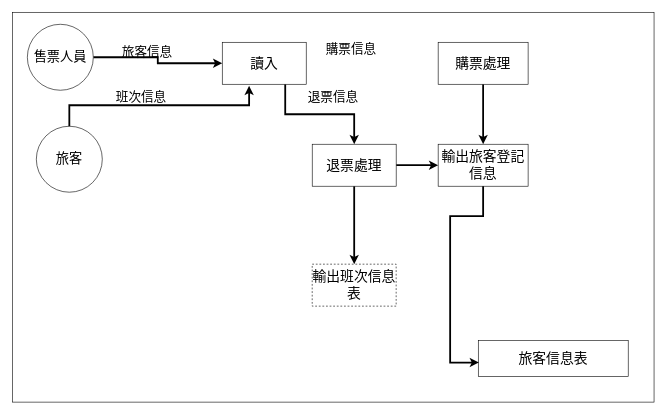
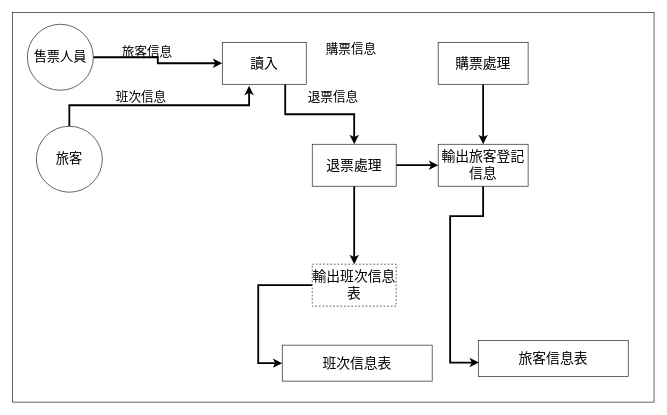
none -> (258, 305)
none -> (357, 363)
